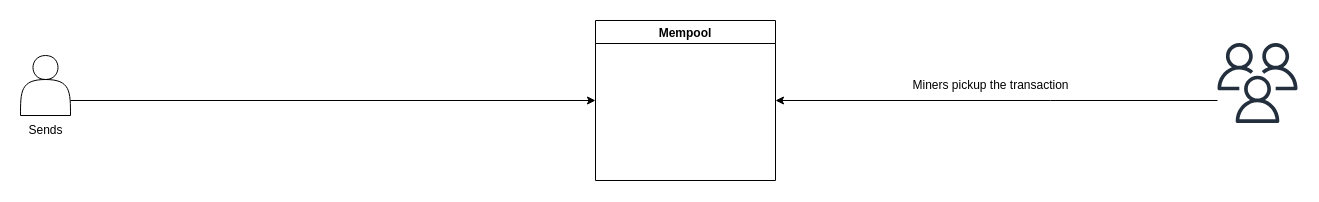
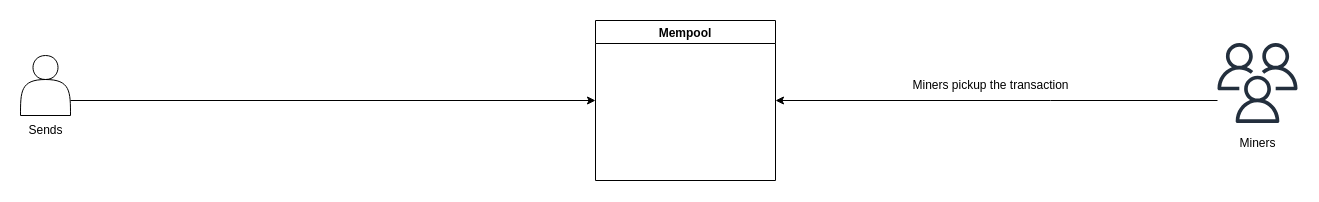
none -> (1258, 143)
